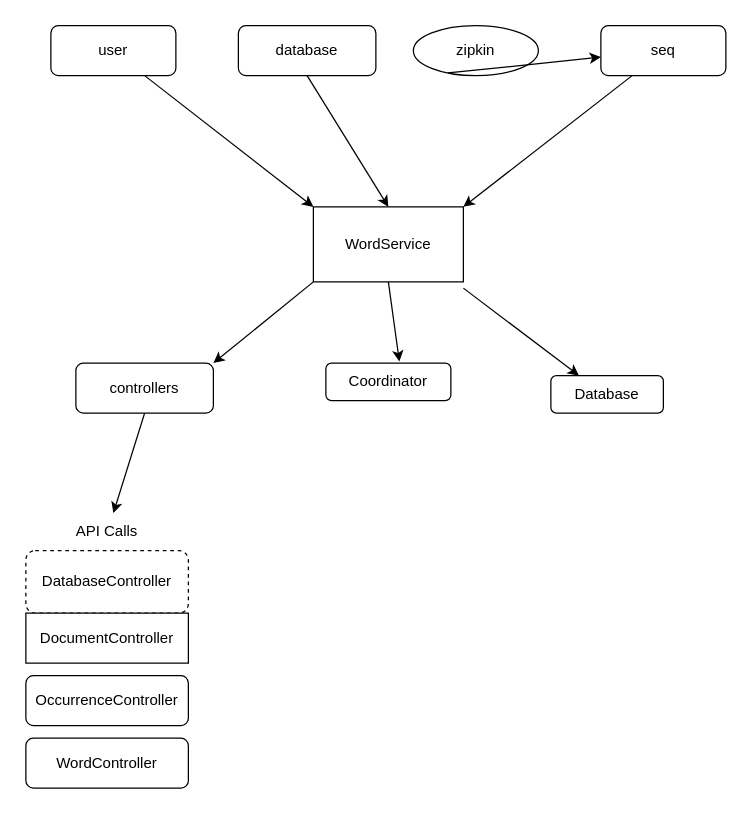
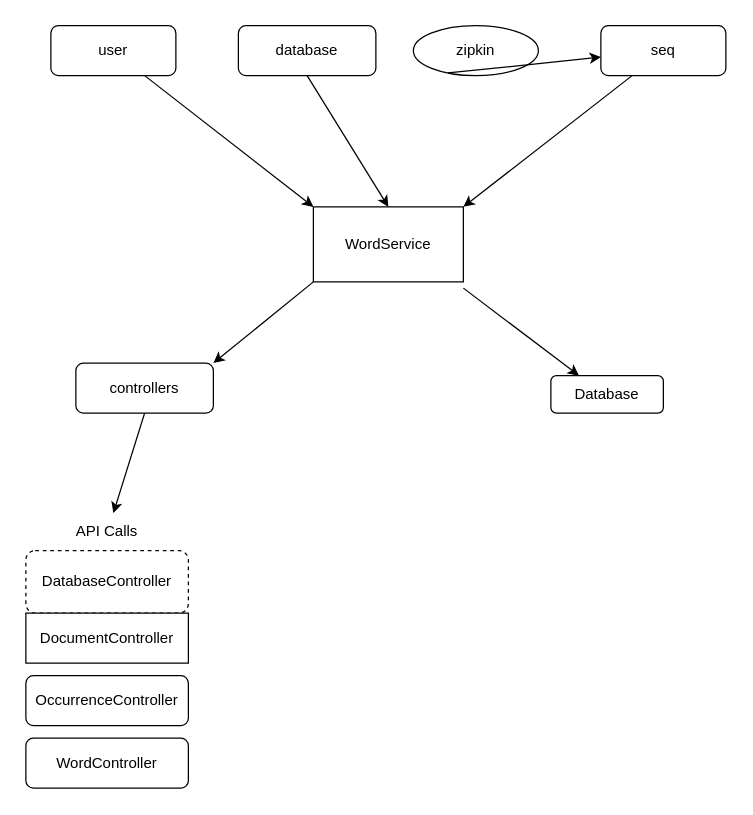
(393, 318) -> none
(388, 382) -> none
